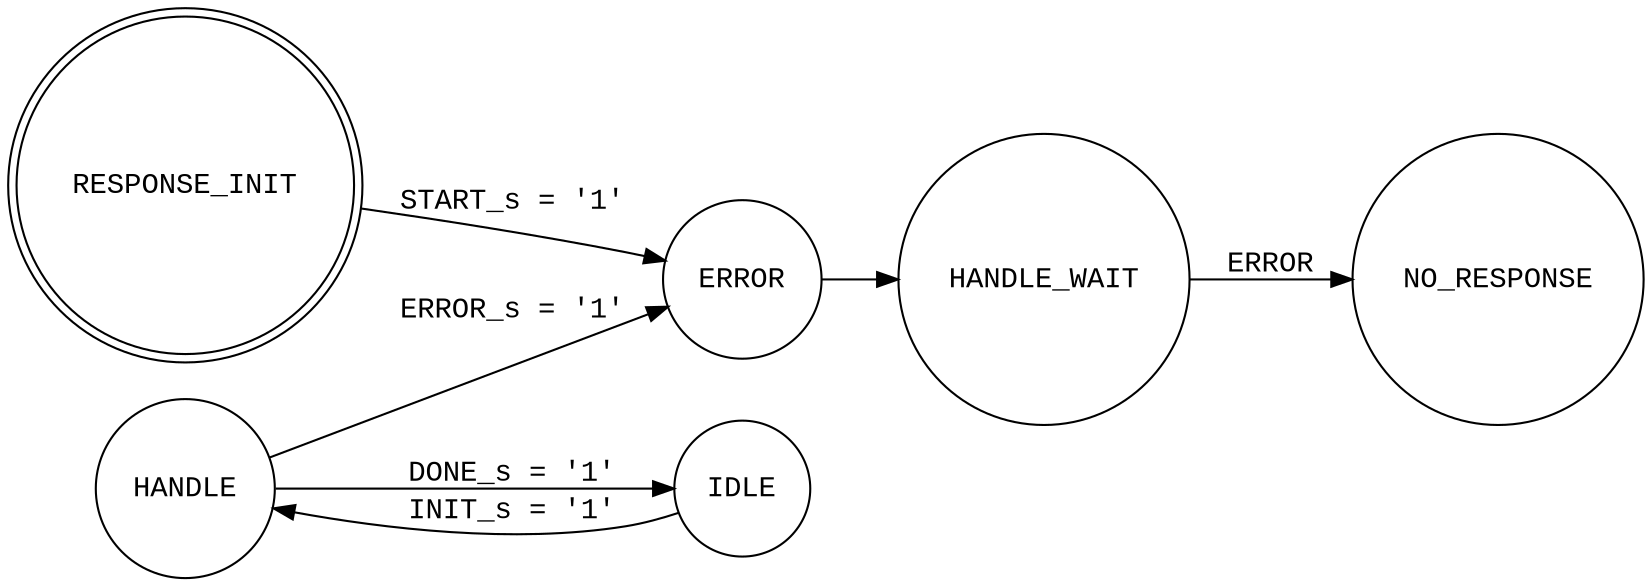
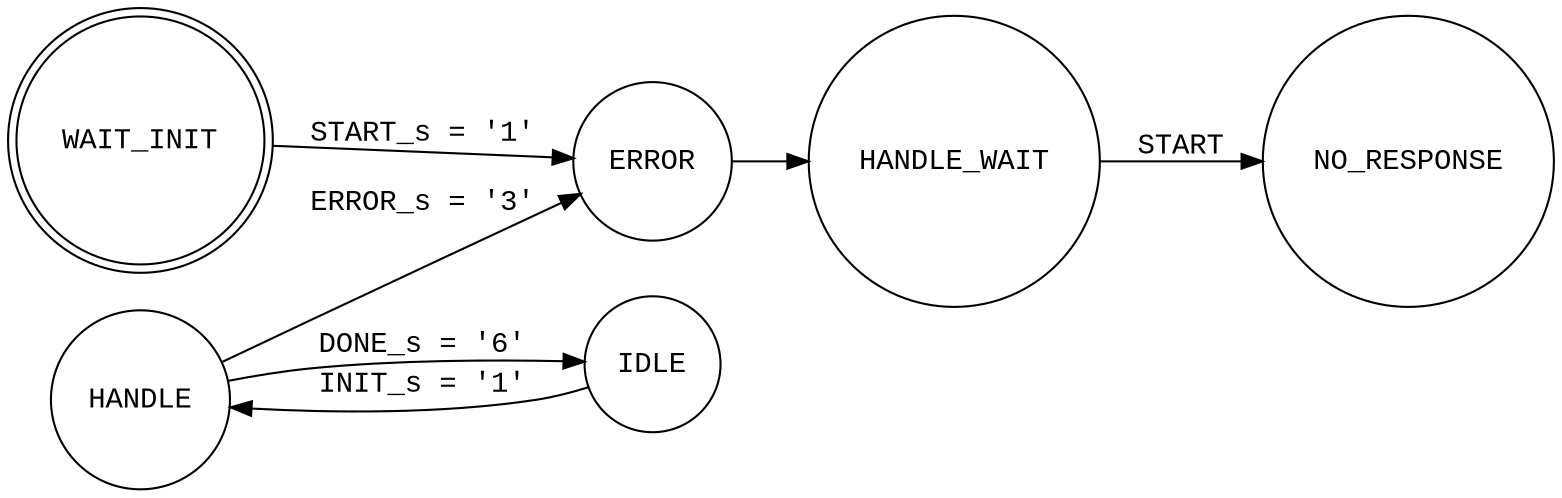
(185, 185) -> (140, 140)
(1271, 264) -> (1181, 146)
(513, 310) -> (423, 202)
(513, 473) -> (423, 344)
